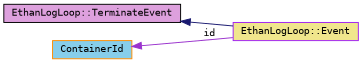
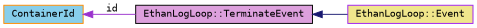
(187, 42) -> (114, 14)
